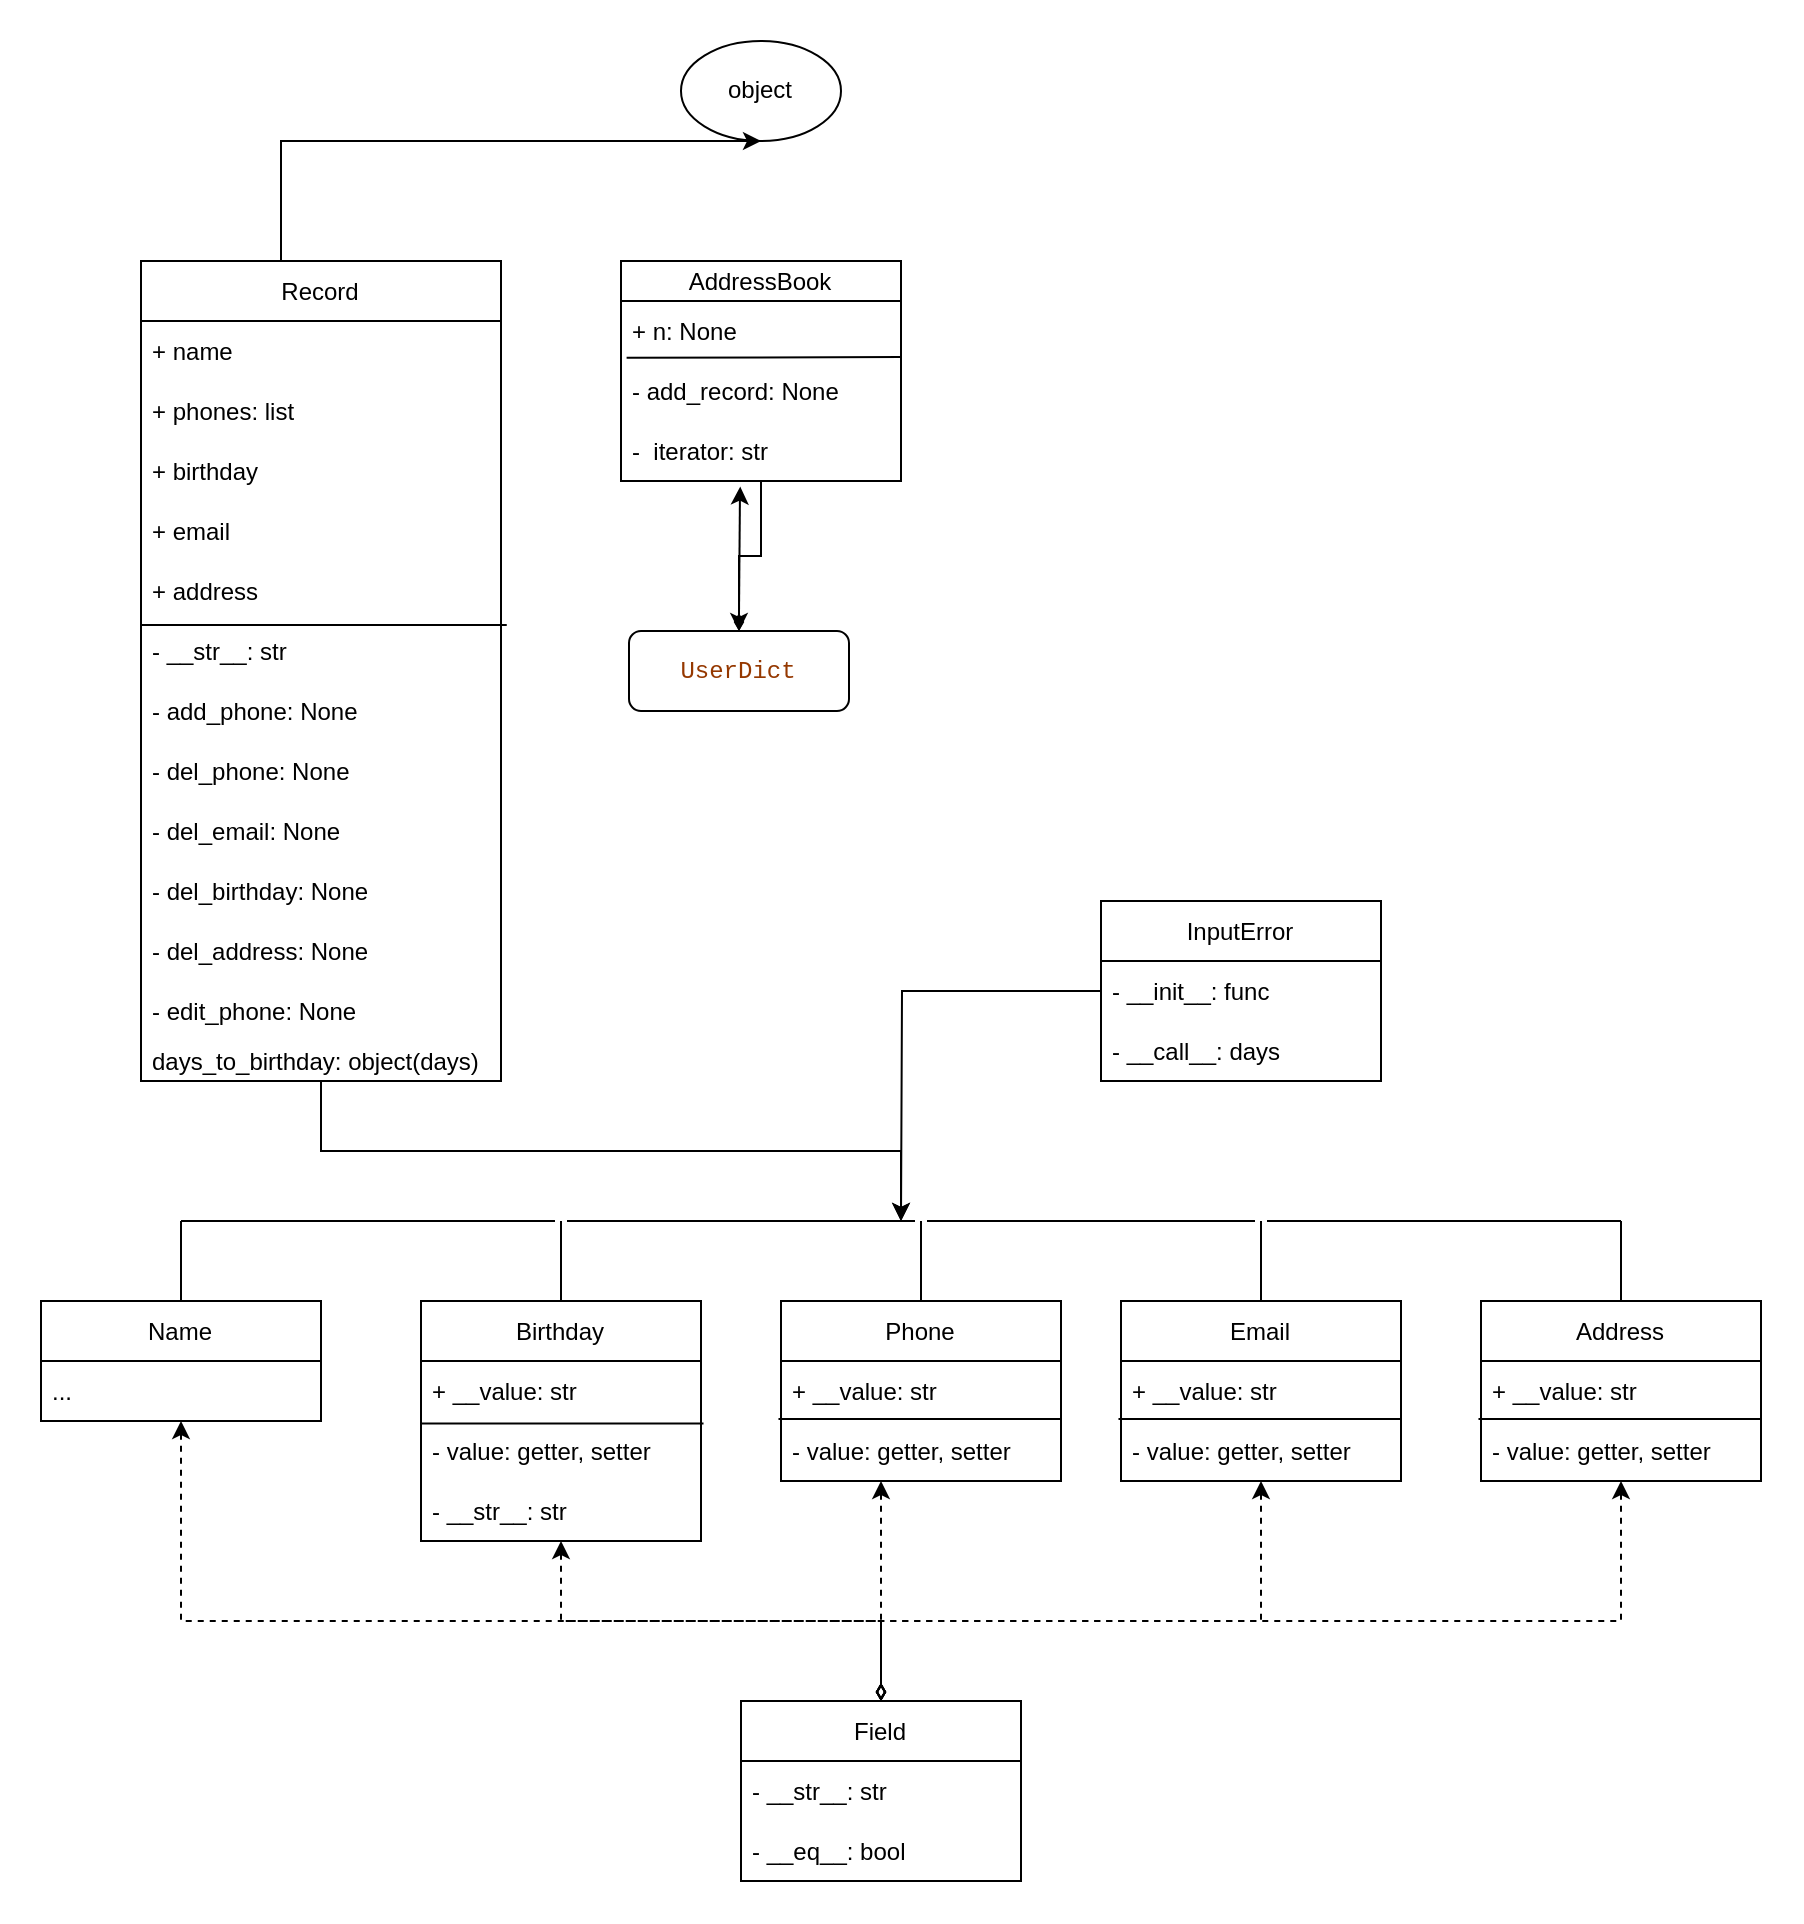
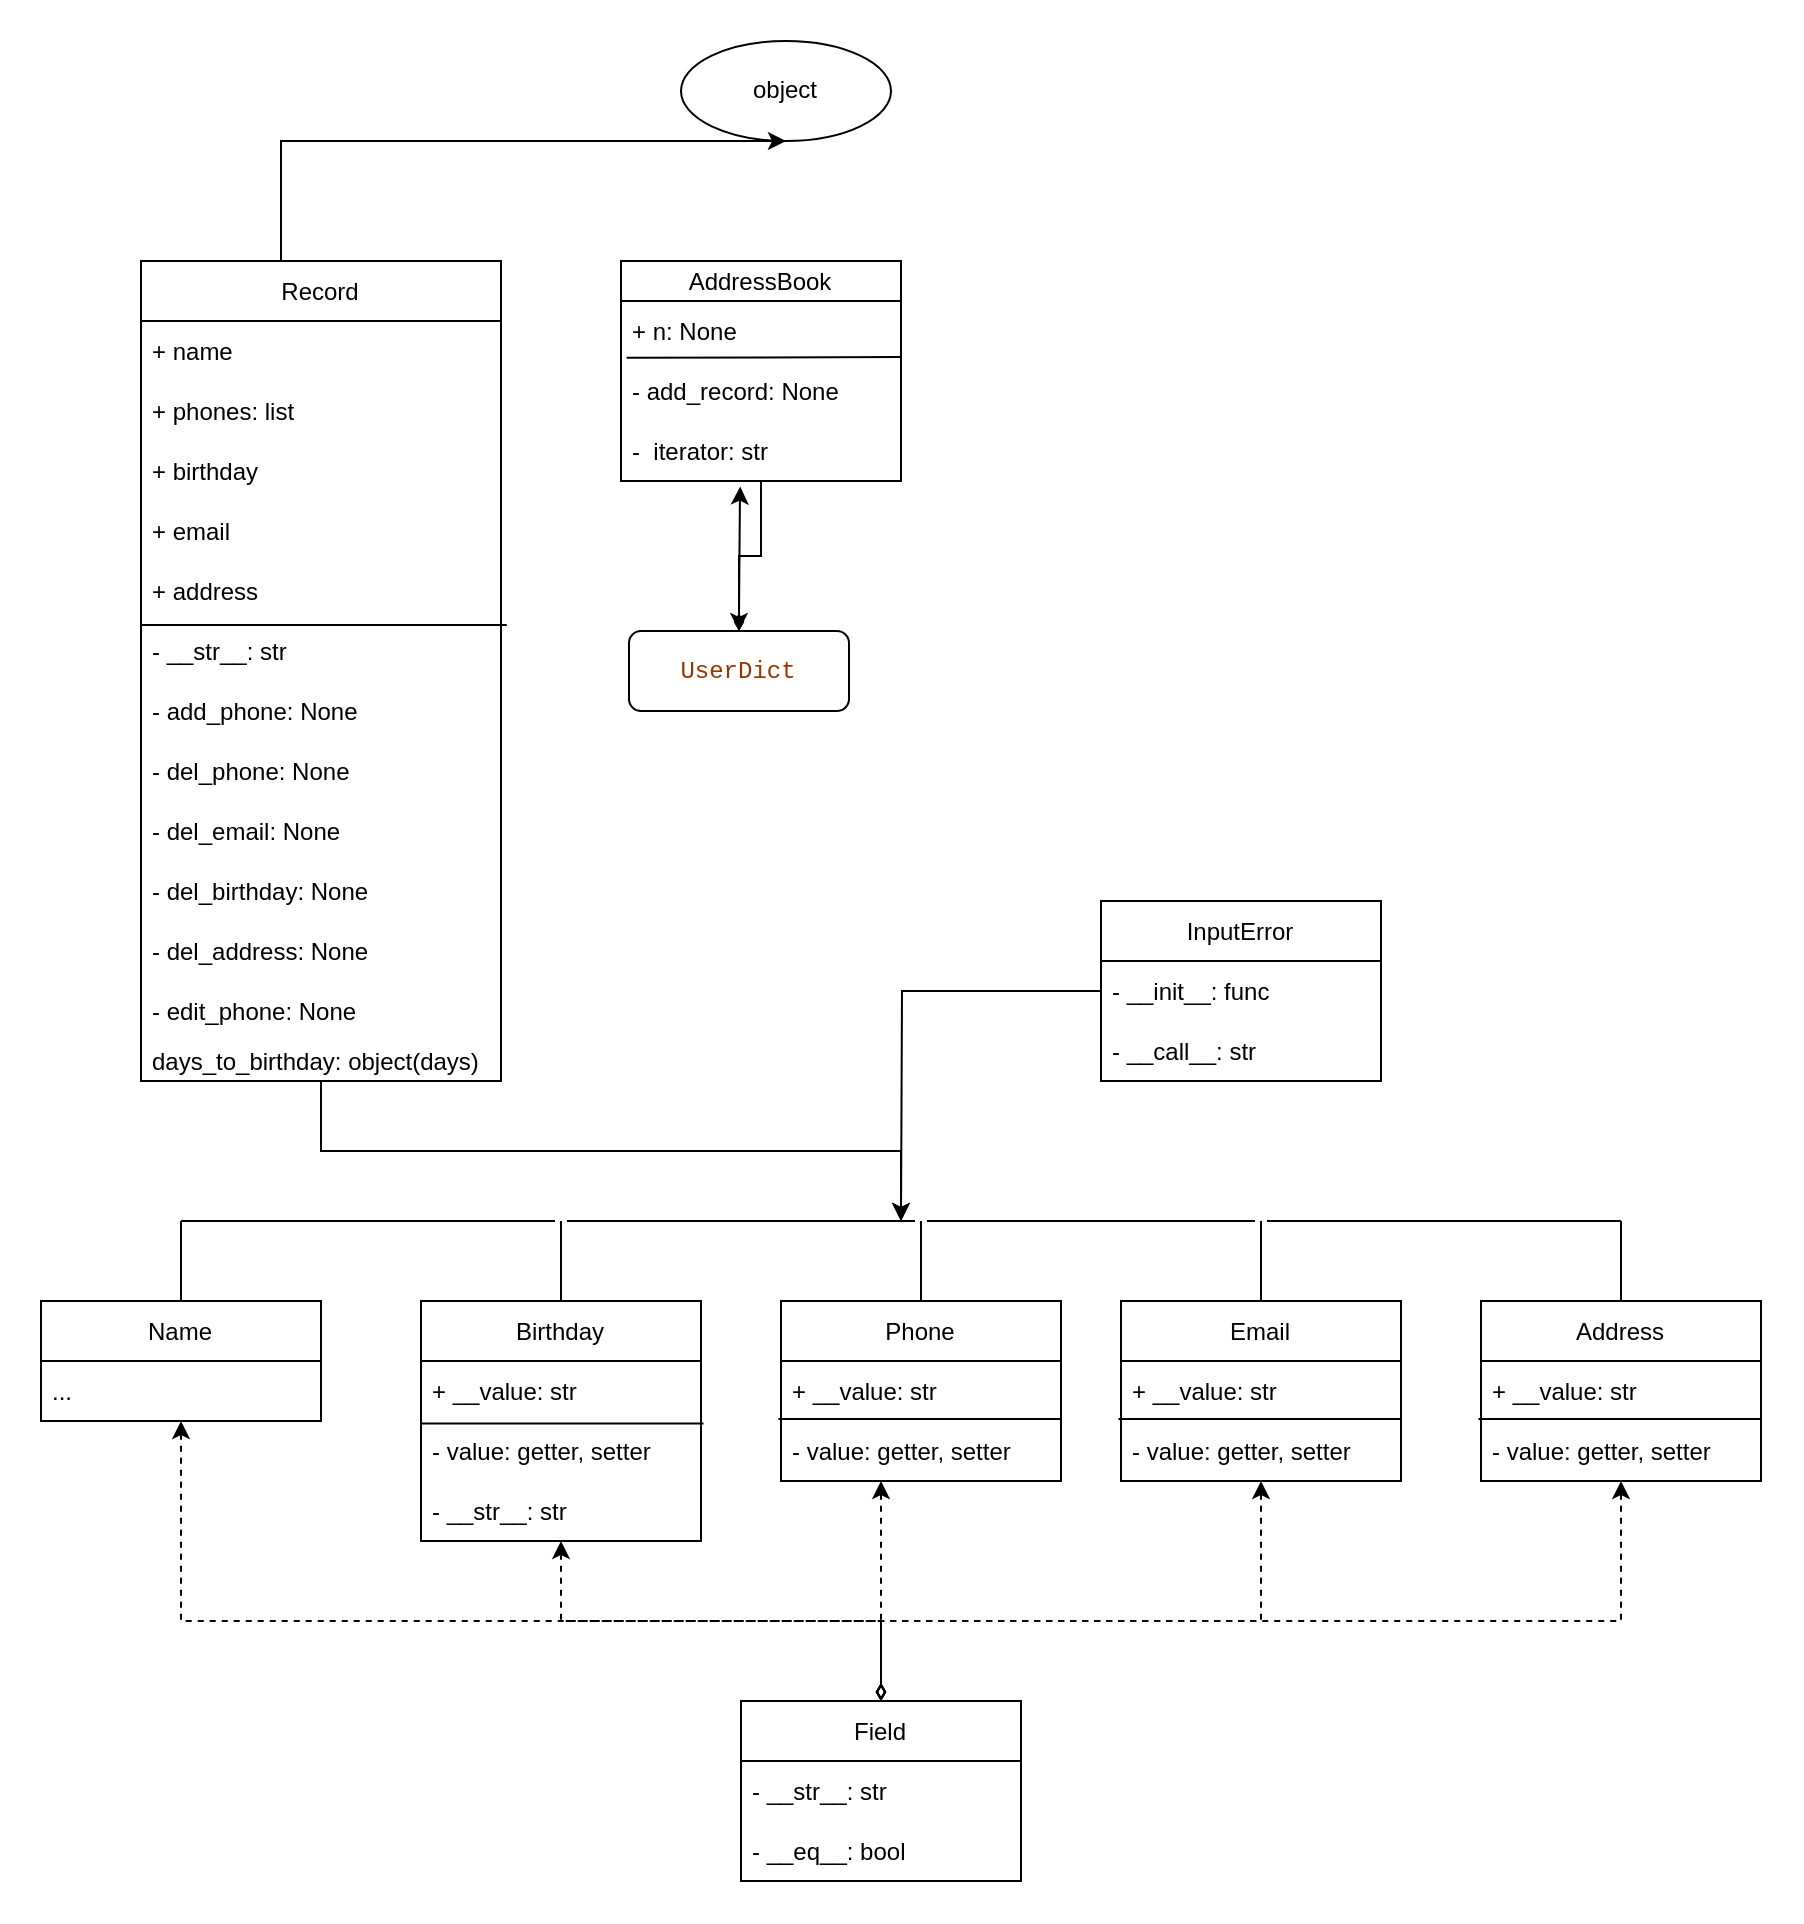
(761, 91) -> (786, 91)
(1204, 1052) -> (1197, 1052)
